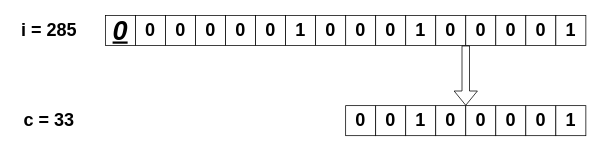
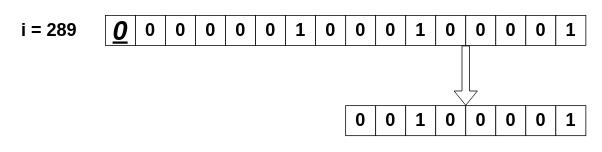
(49, 30) -> (49, 30)
(49, 120) -> none
